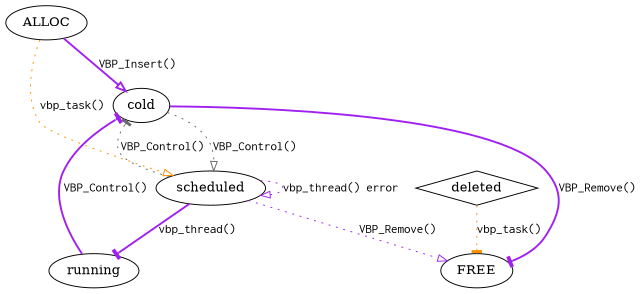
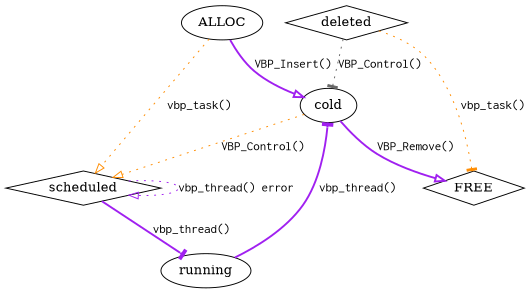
(419, 124) -> (383, 157)
(199, 130) -> (213, 144)
(119, 151) -> (338, 61)
(105, 188) -> (358, 188)
(211, 188) -> (83, 188)
(343, 229) -> none
(477, 271) -> (474, 188)
